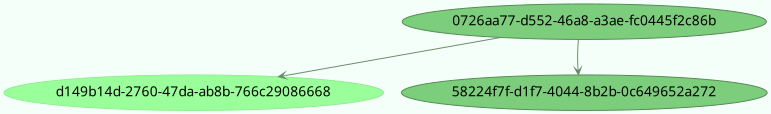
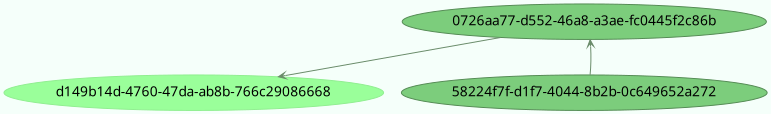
(578, 54) -> (591, 61)
(194, 93) -> (194, 93)
